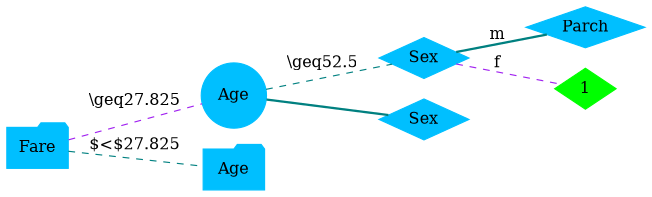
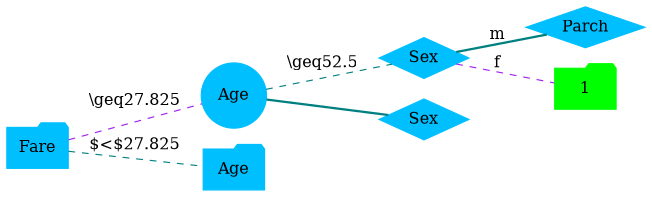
(585, 89) -> (585, 89)
